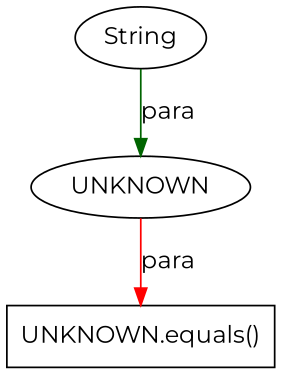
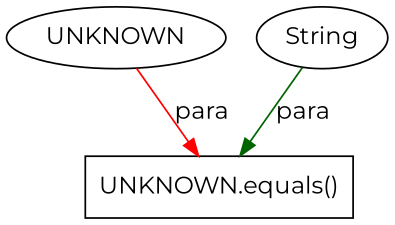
(141, 104) -> (276, 105)
